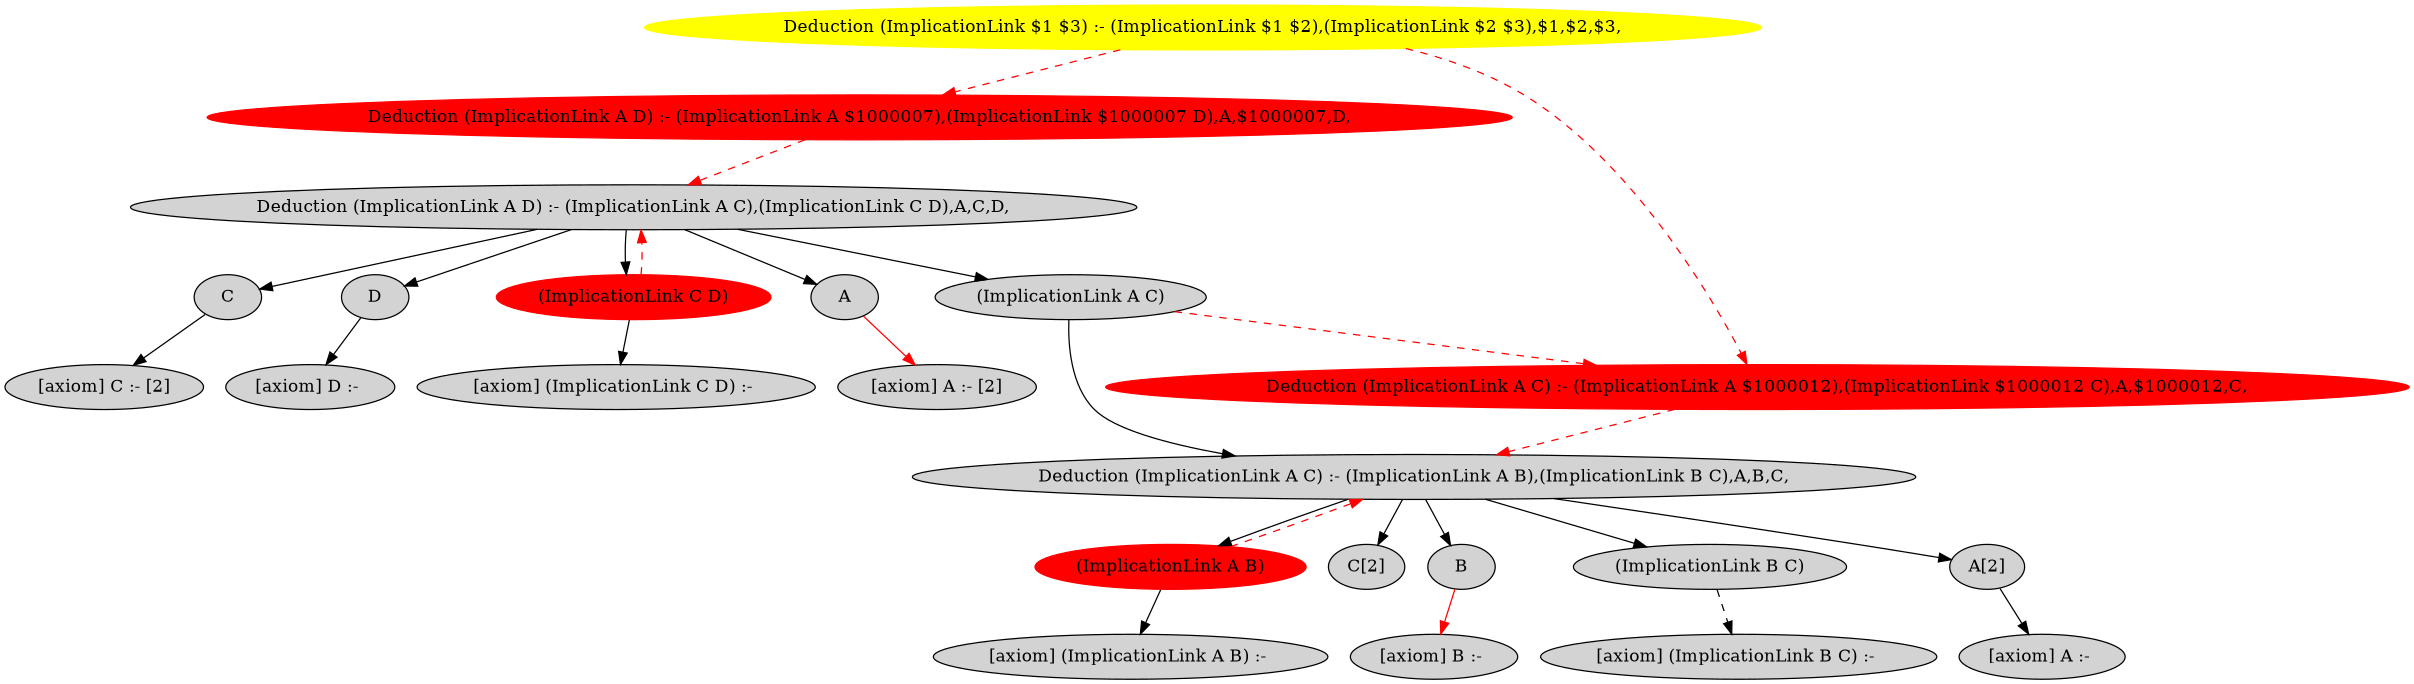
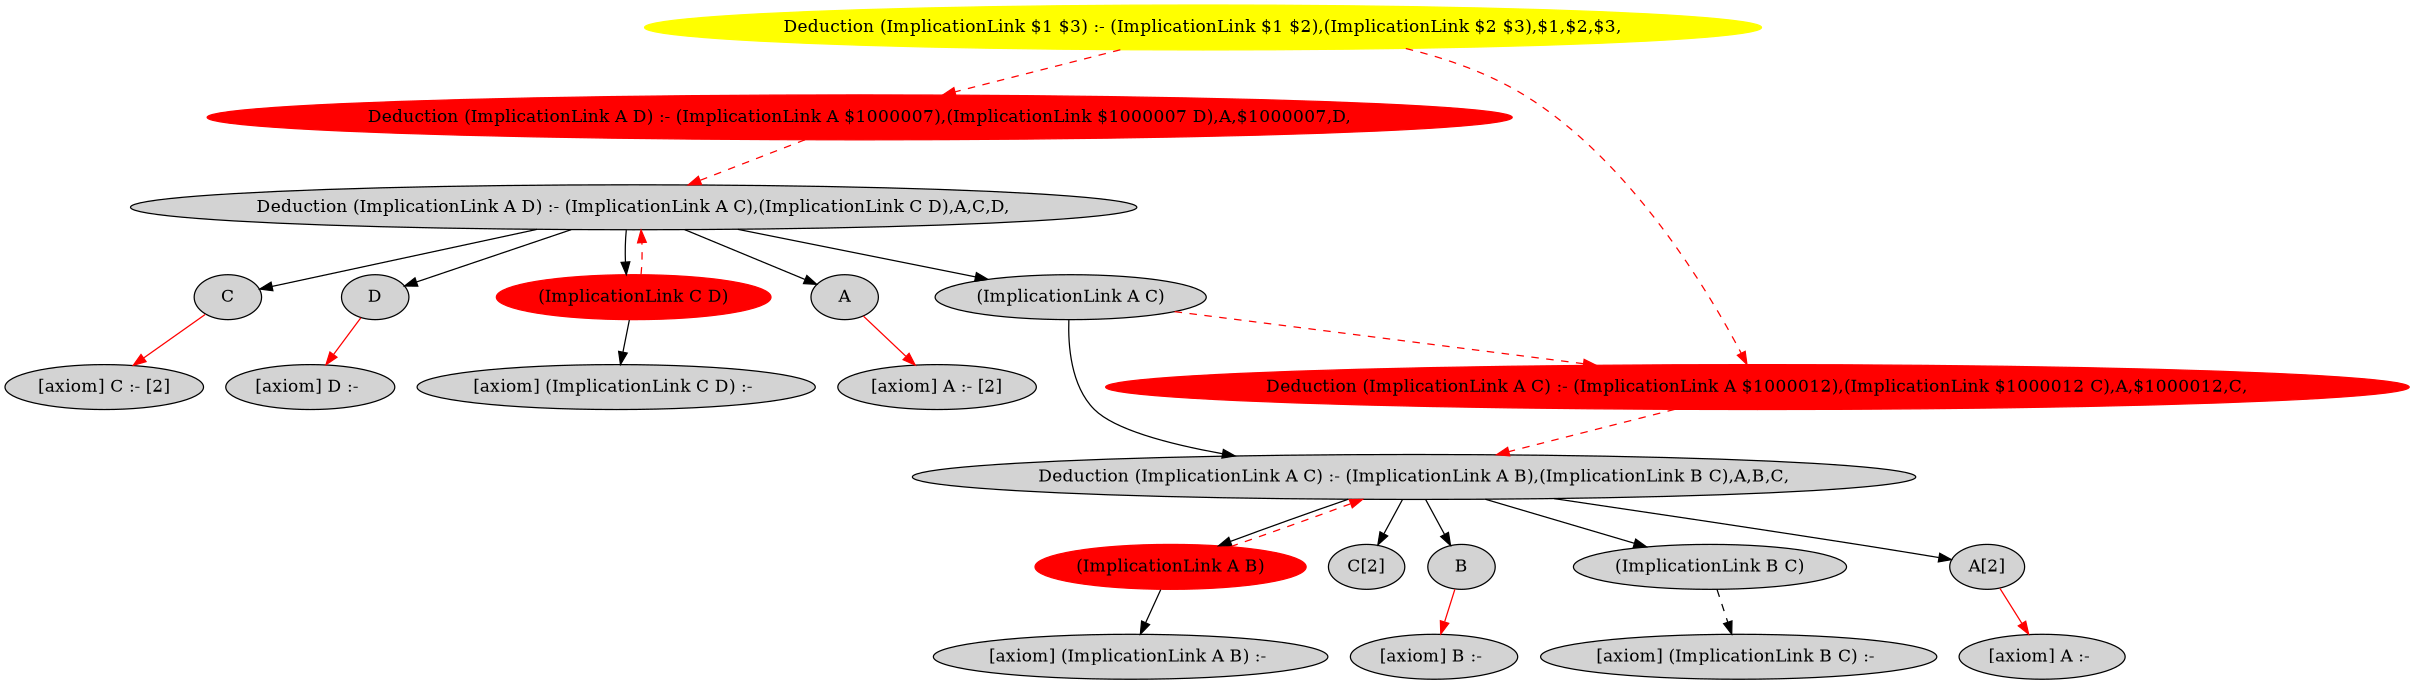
(174, 336) -> (174, 336)
(347, 336) -> (347, 336)
(2011, 606) -> (2011, 606)
